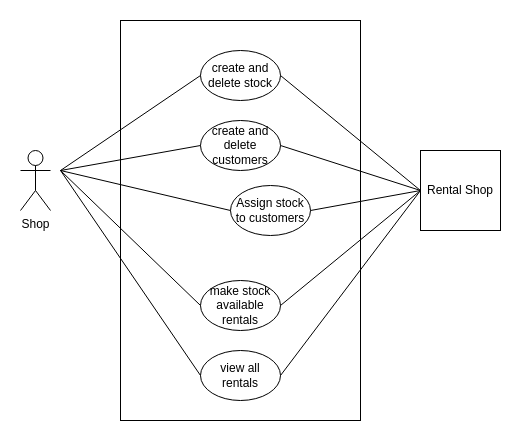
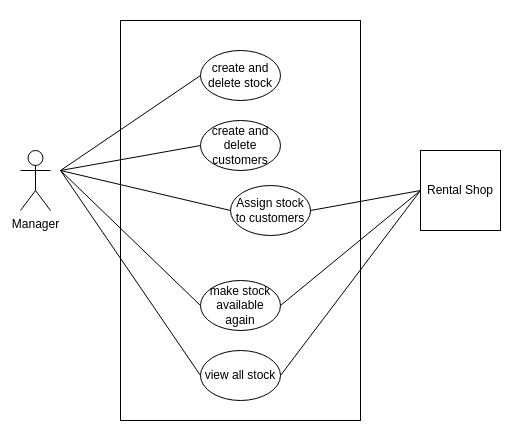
(349, 131) -> none
(348, 167) -> none
(36, 225) -> (36, 225)
(241, 306) -> (241, 306)
(241, 376) -> (241, 376)
